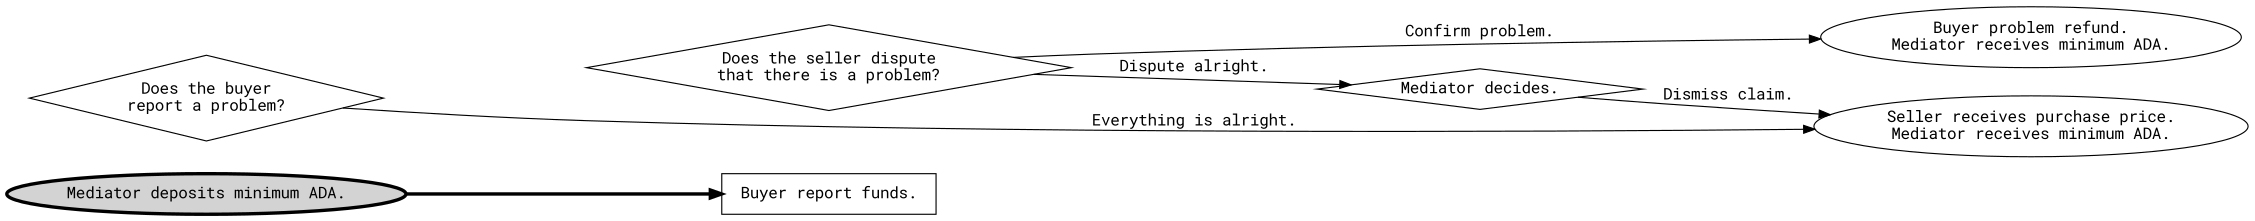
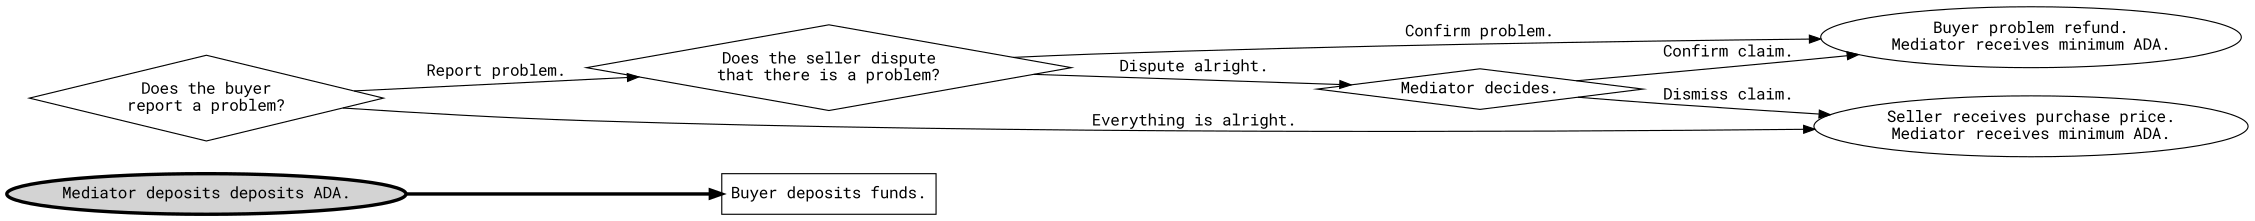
none -> (1712, 69)
none -> (491, 84)
(206, 194) -> (206, 194)
(829, 194) -> (829, 194)
